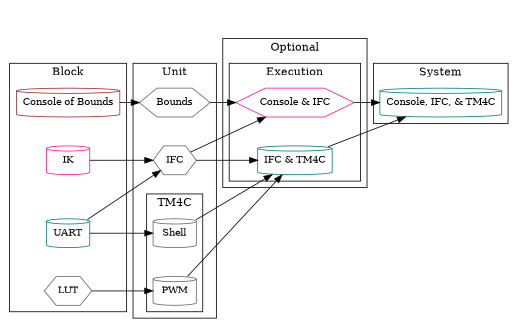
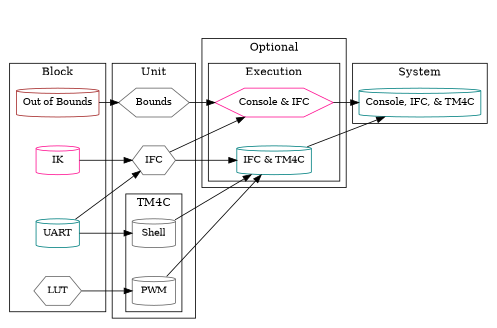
(68, 103) -> (58, 103)
